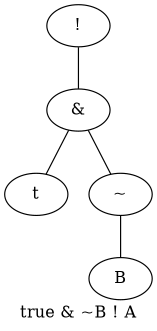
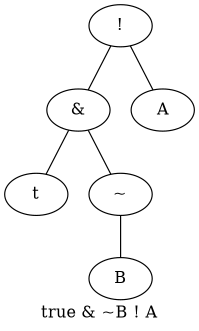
none -> (163, 110)
